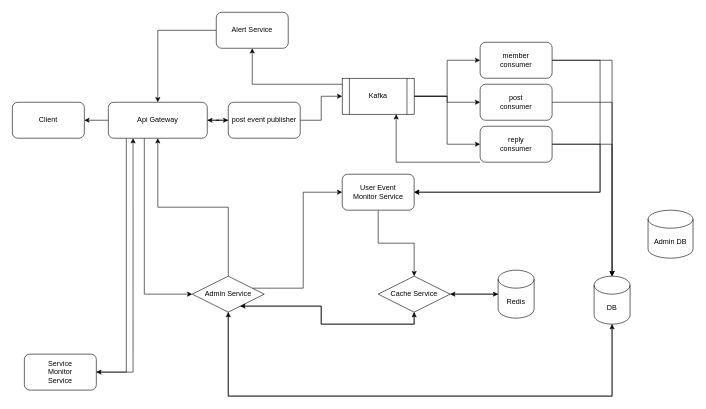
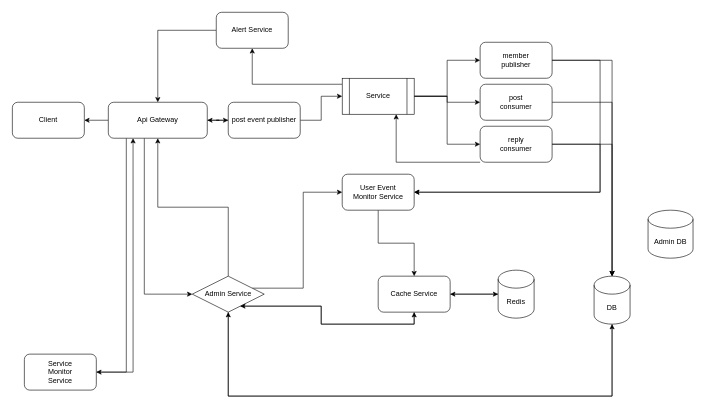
(516, 60) -> (516, 60)
(378, 96) -> (378, 96)
(414, 294) -> (414, 294)
